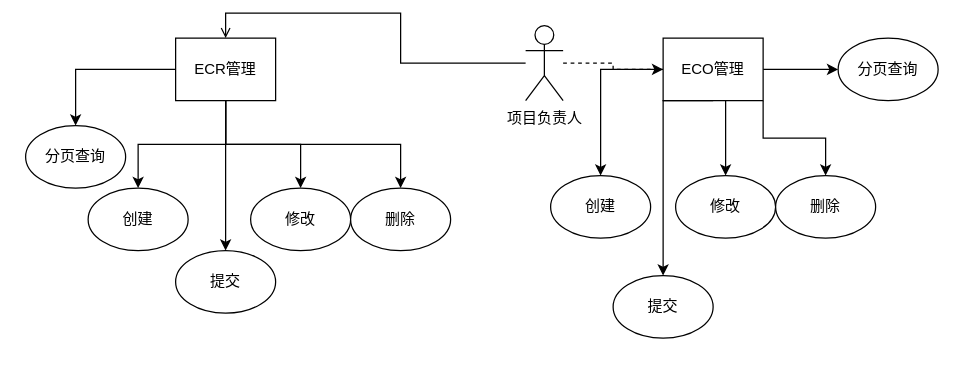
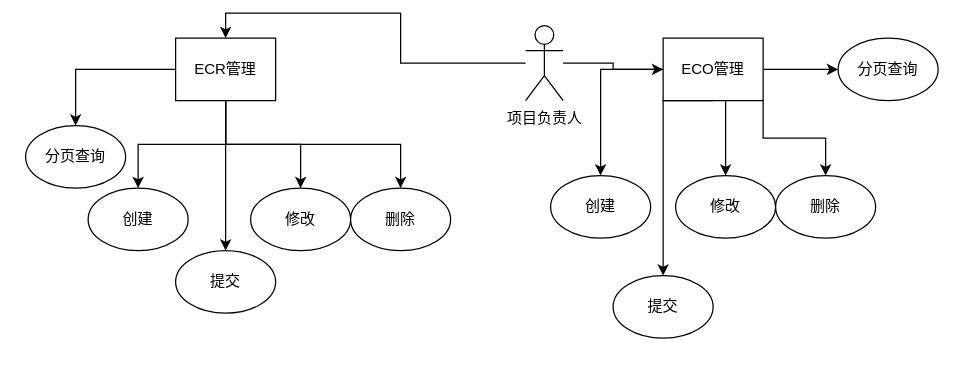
(226, 30) -> (226, 28)
(590, 63) -> (590, 63)
